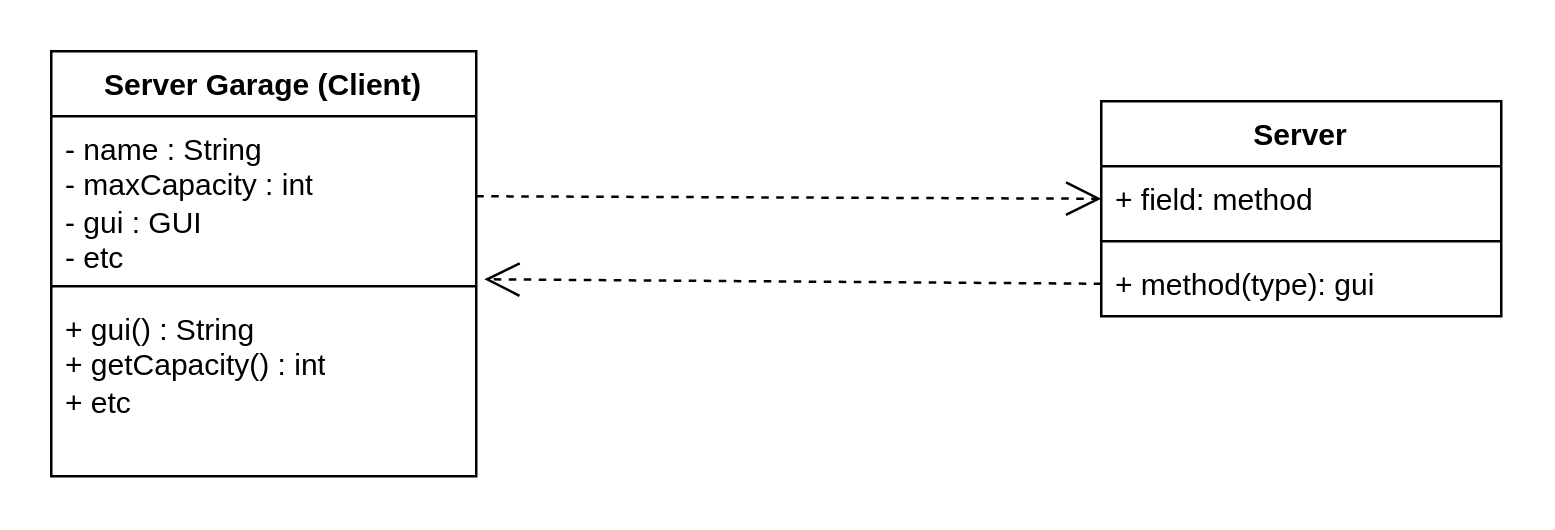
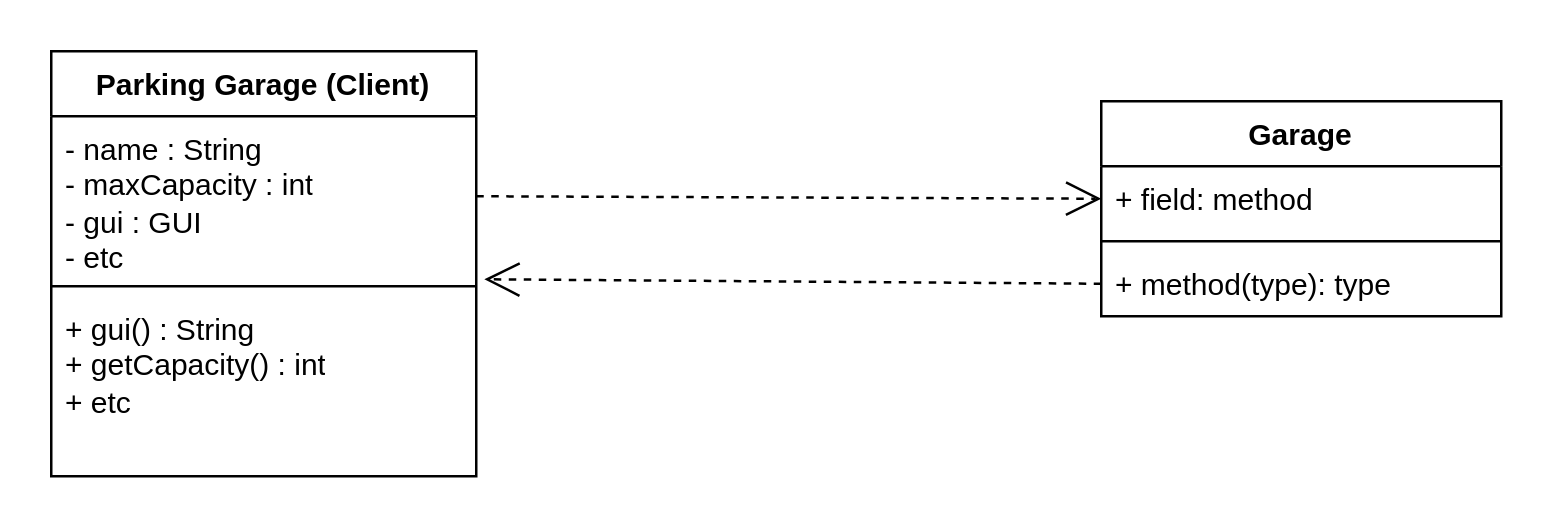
(264, 87) -> (264, 87)
(1301, 137) -> (1301, 137)
(1260, 287) -> (1273, 287)
